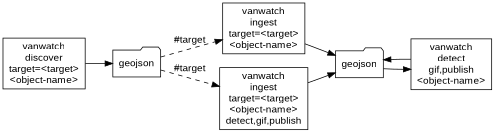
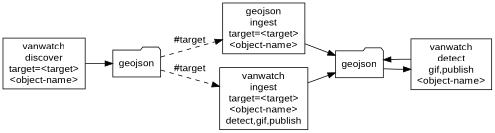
(264, 28) -> (264, 28)
